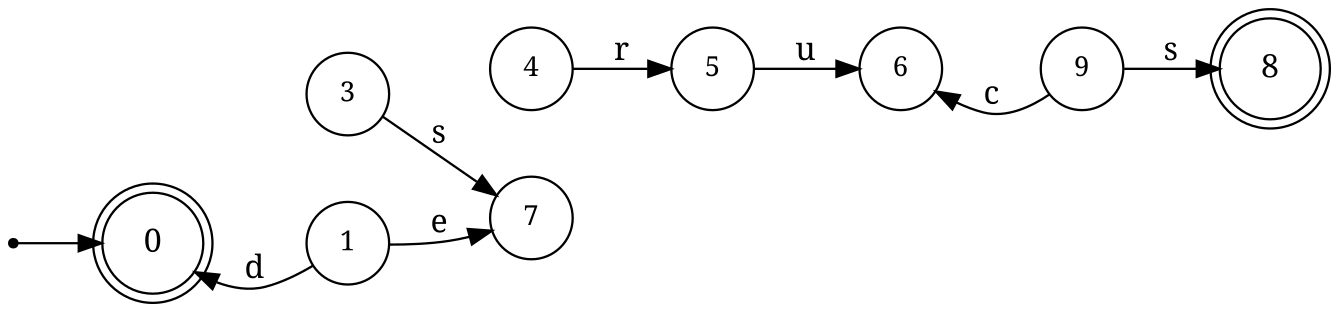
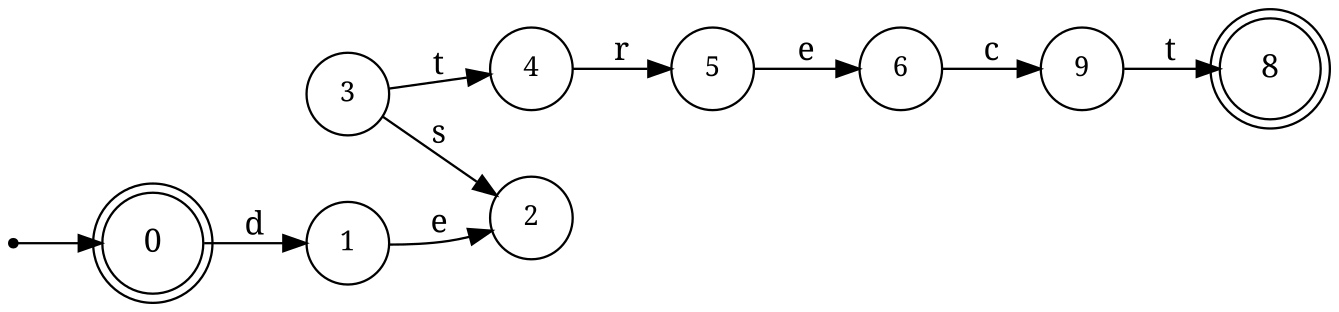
(807, 52) -> (807, 52)
(1172, 52) -> (1172, 52)
none -> (428, 83)
(1004, 113) -> (980, 69)
(531, 218) -> (531, 218)
(266, 286) -> (244, 243)
